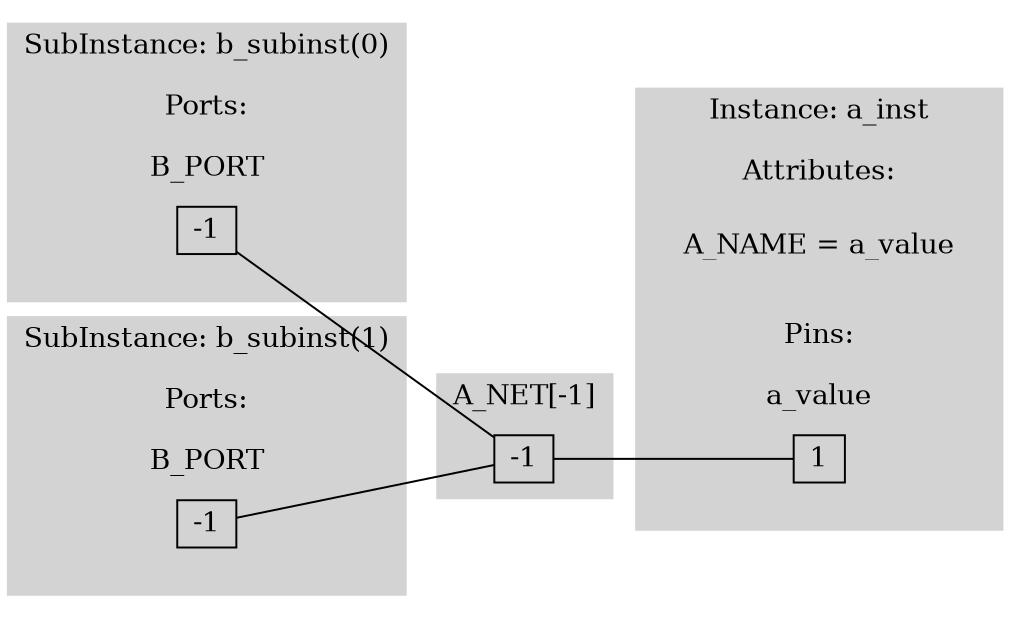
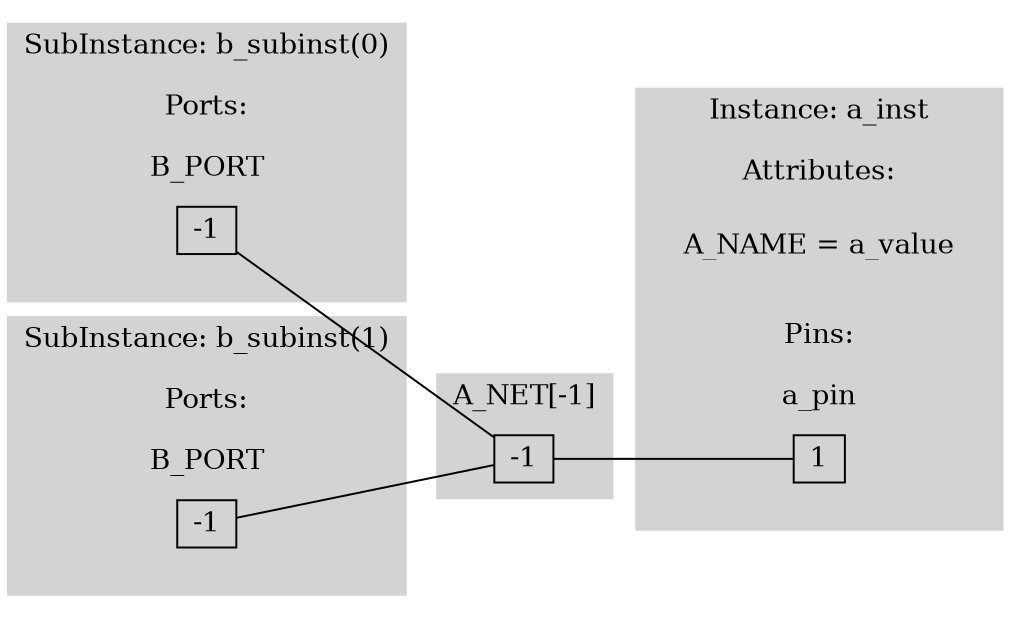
(819, 397) -> (819, 397)
